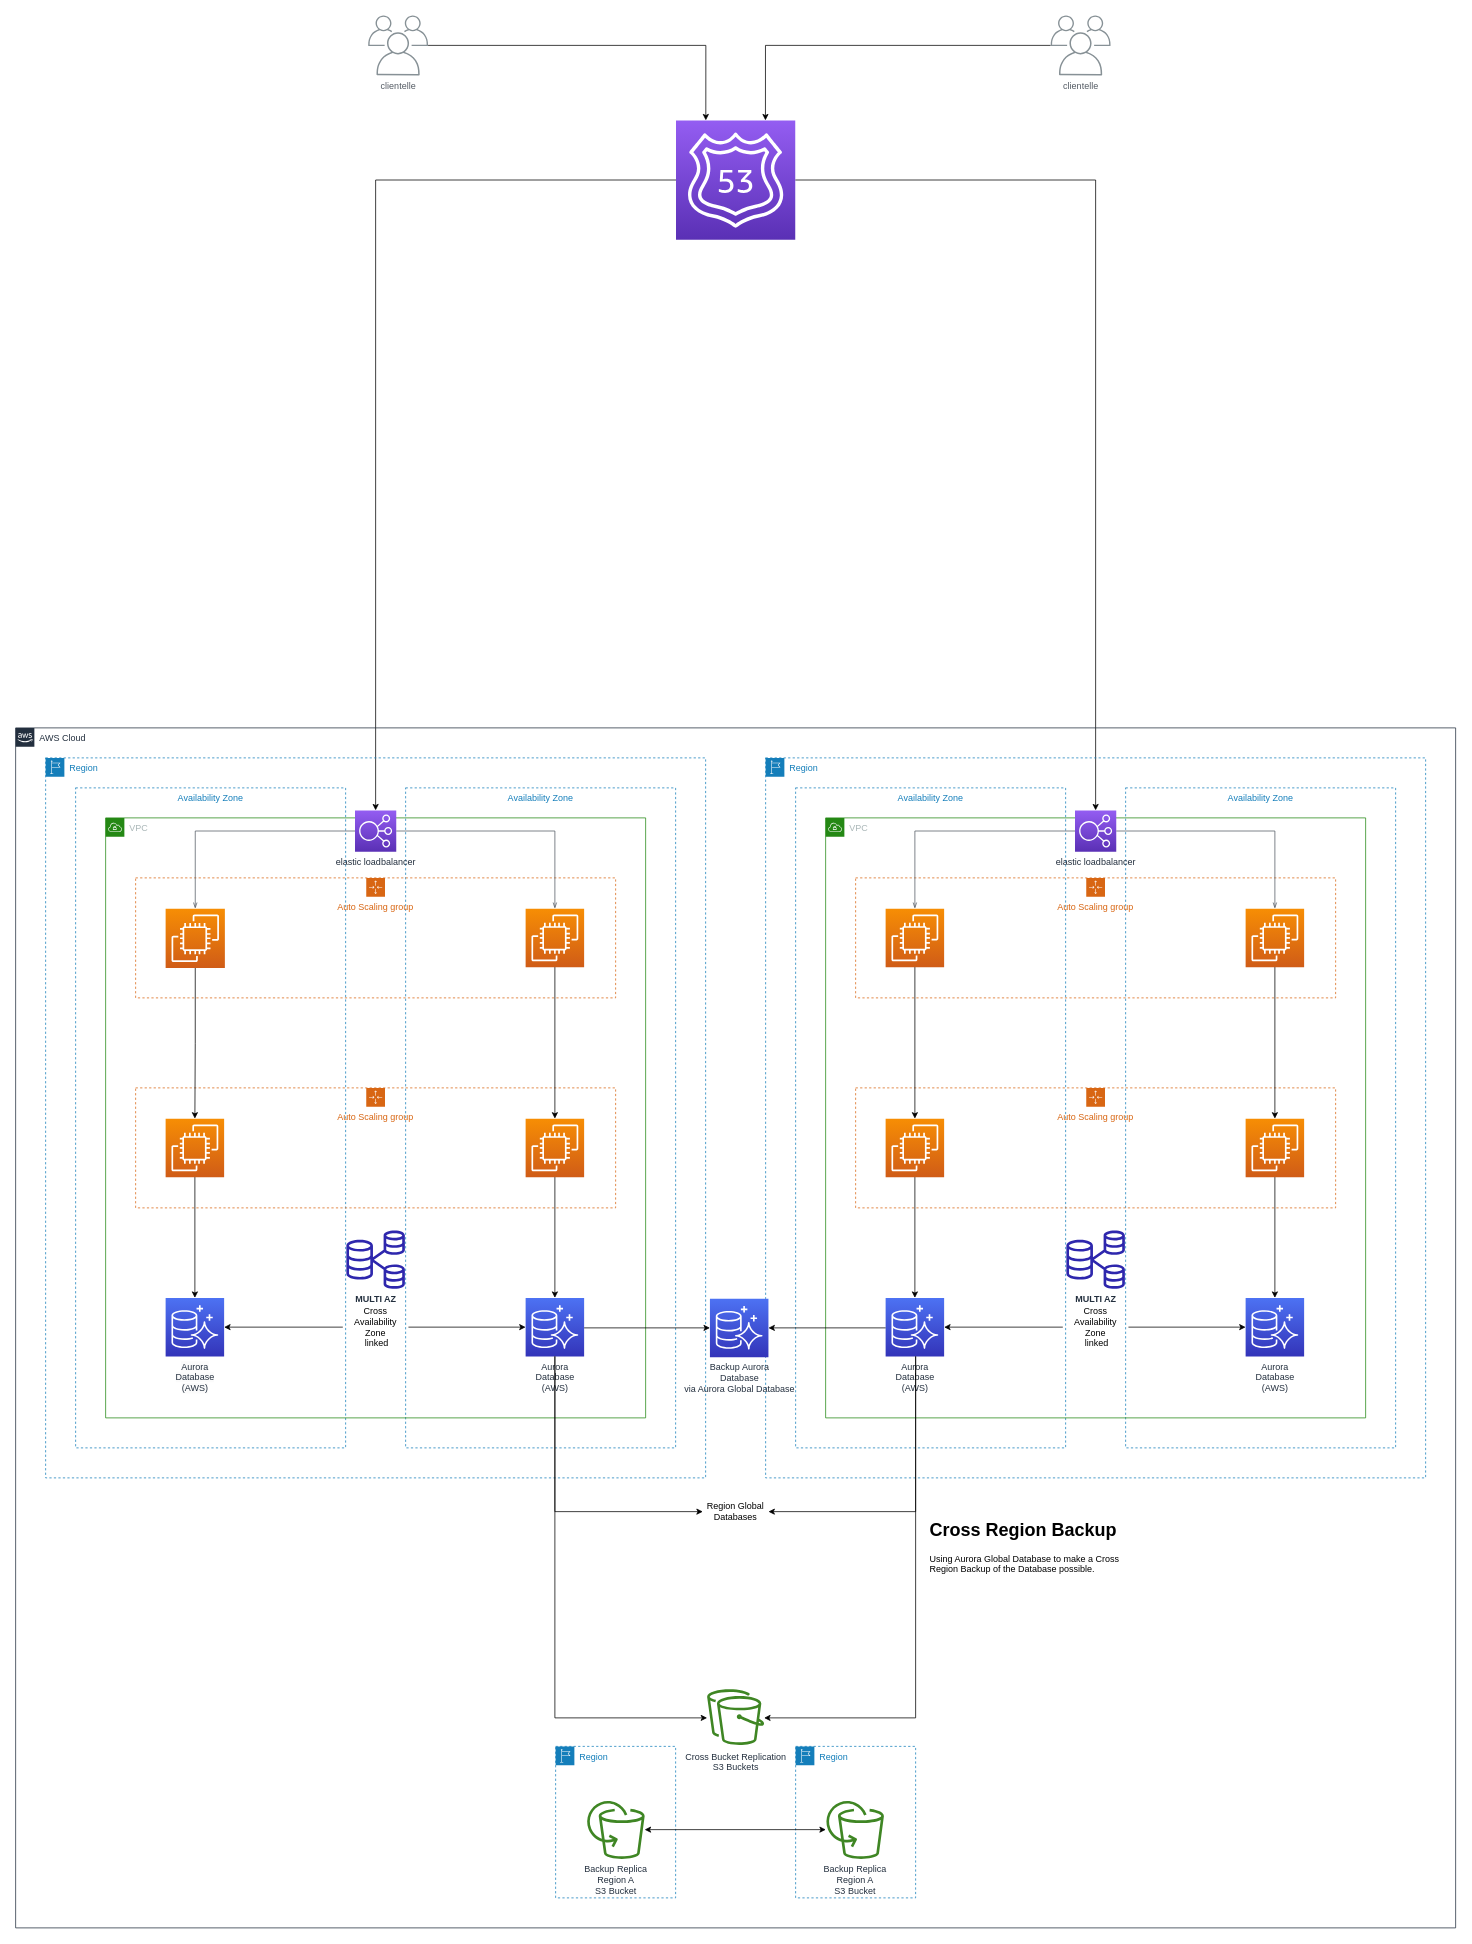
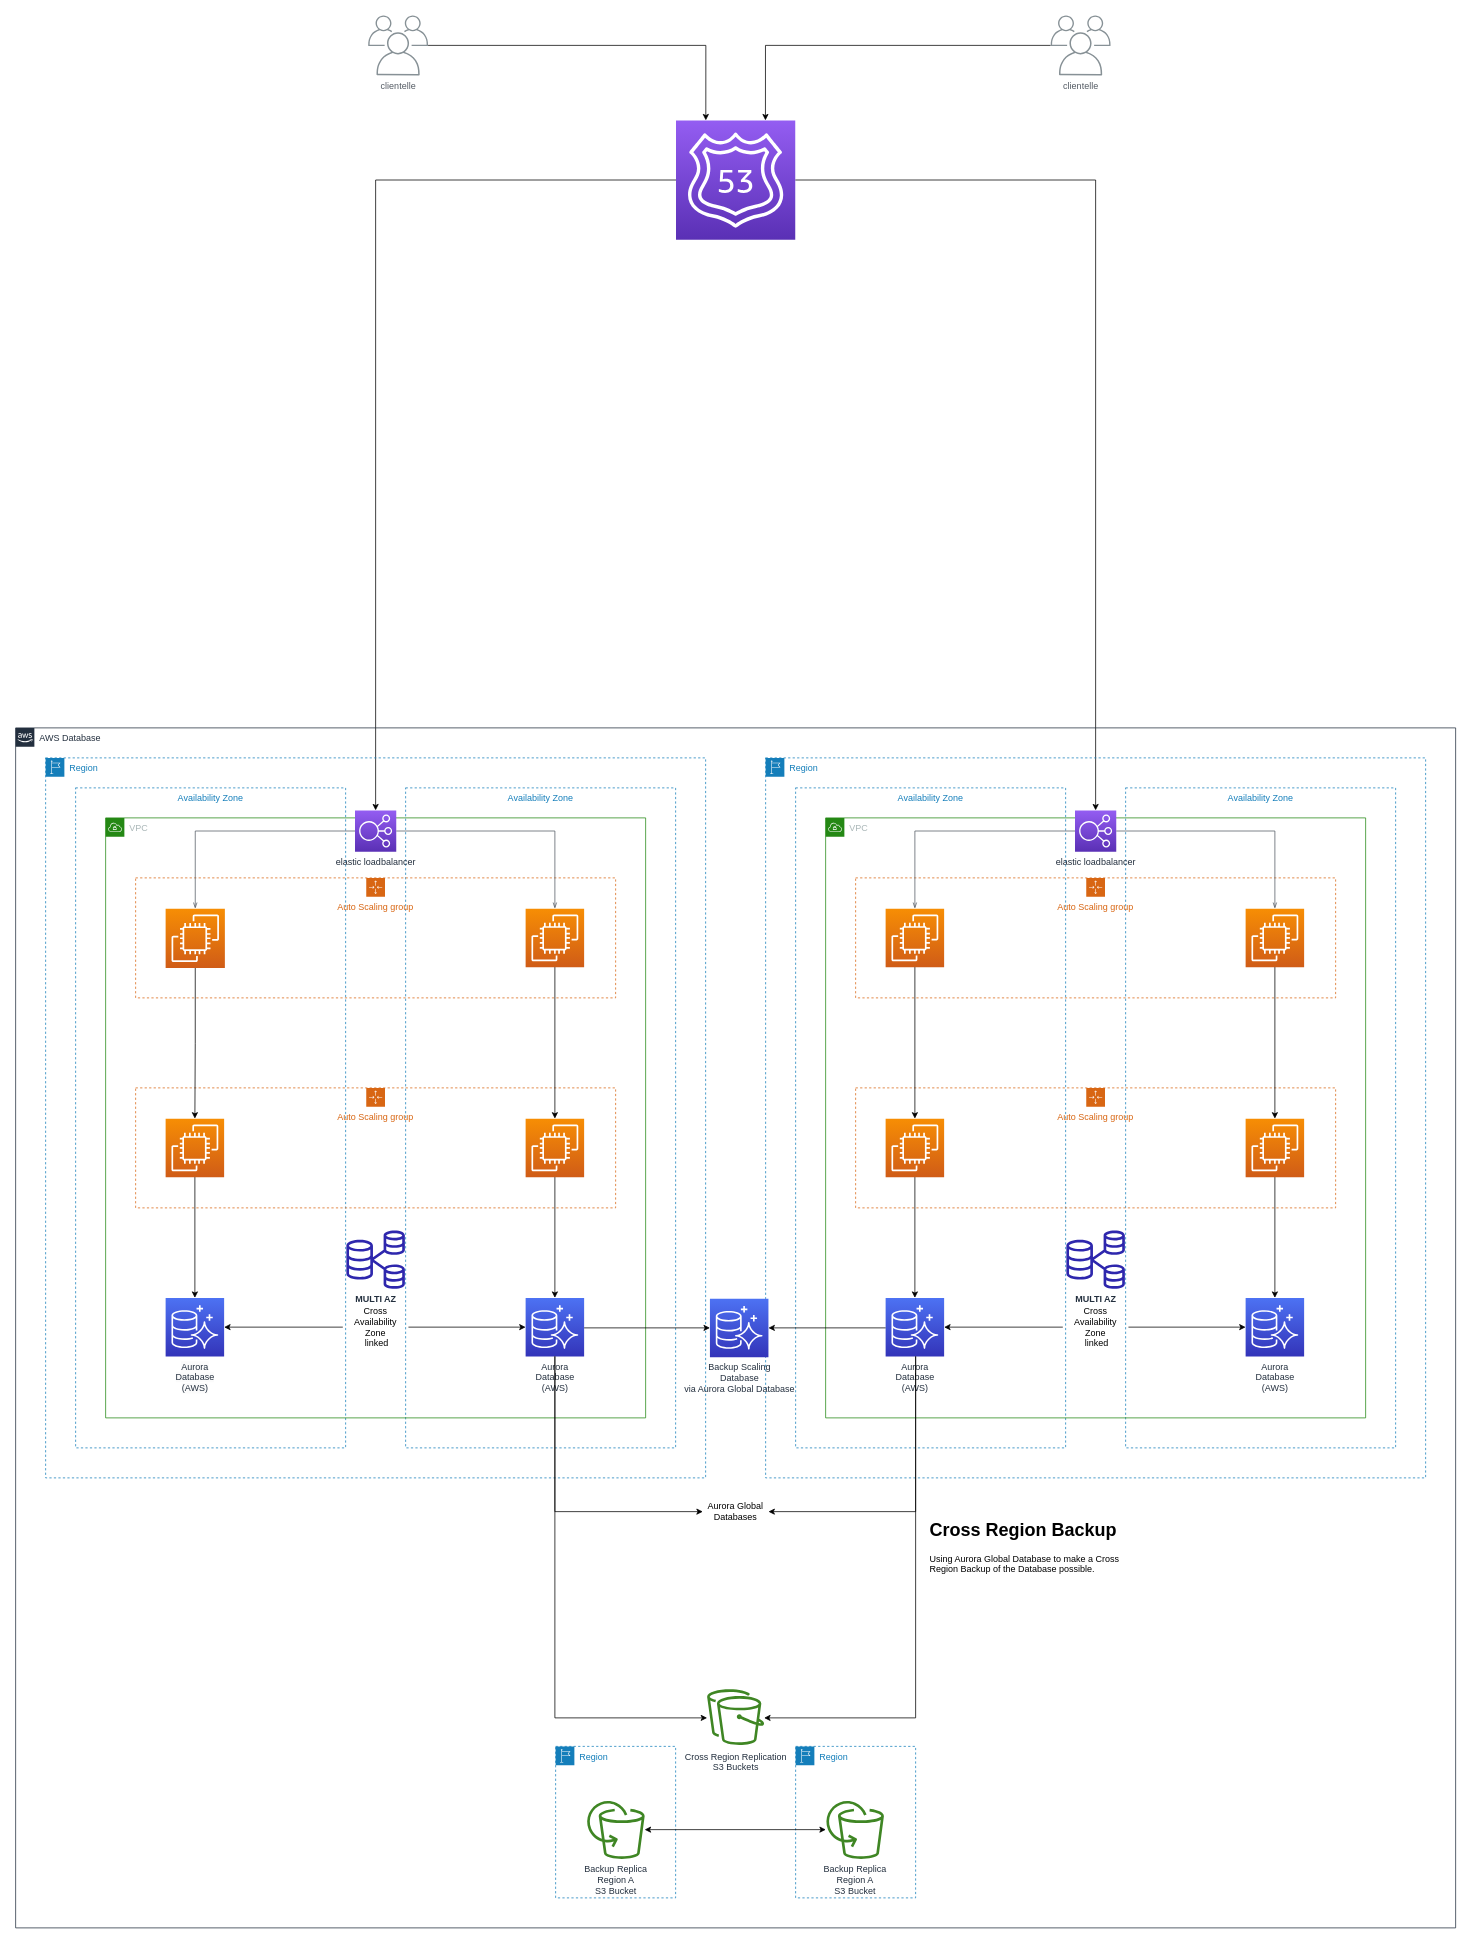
(60, 739) -> (68, 739)
(740, 1379) -> (740, 1379)
(735, 1512) -> (735, 1512)
(736, 1762) -> (736, 1762)
